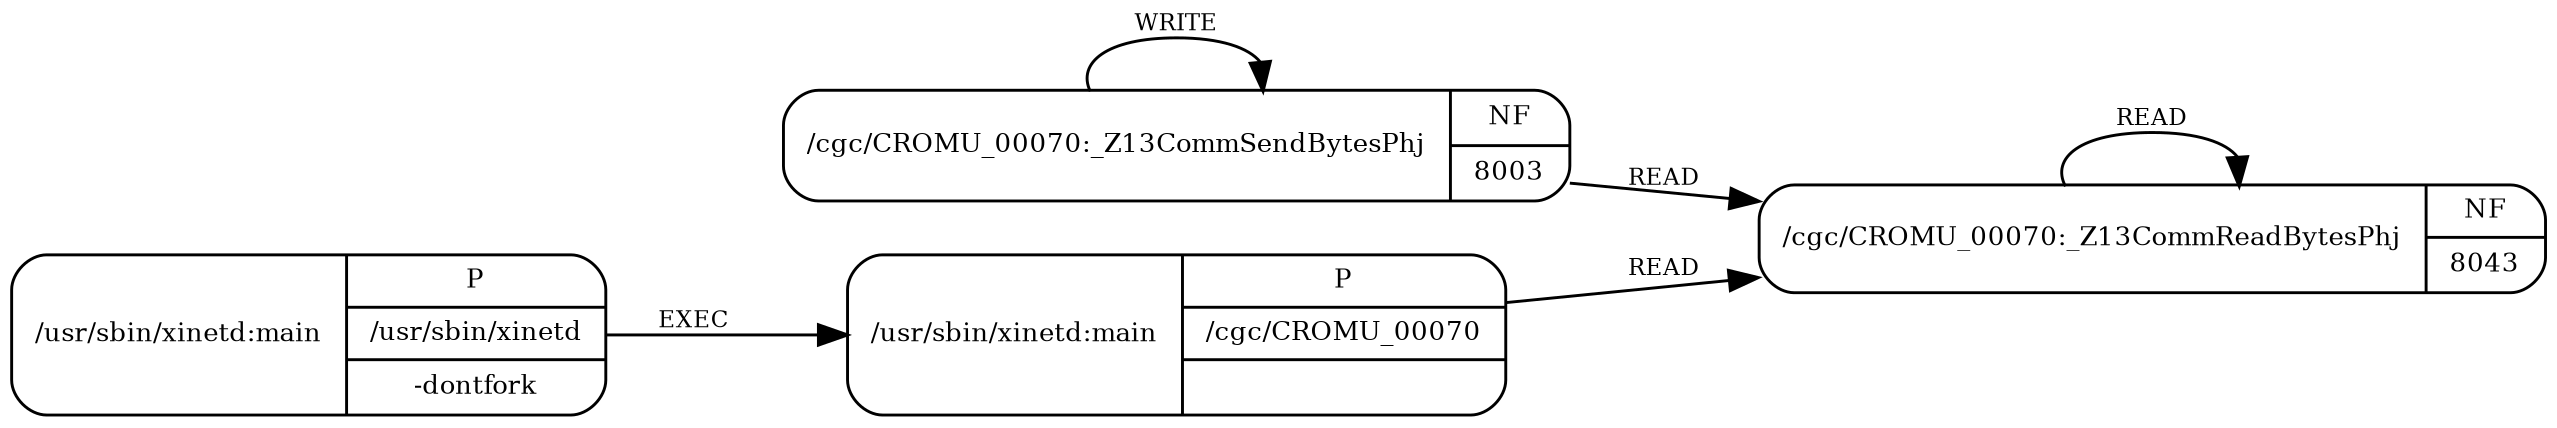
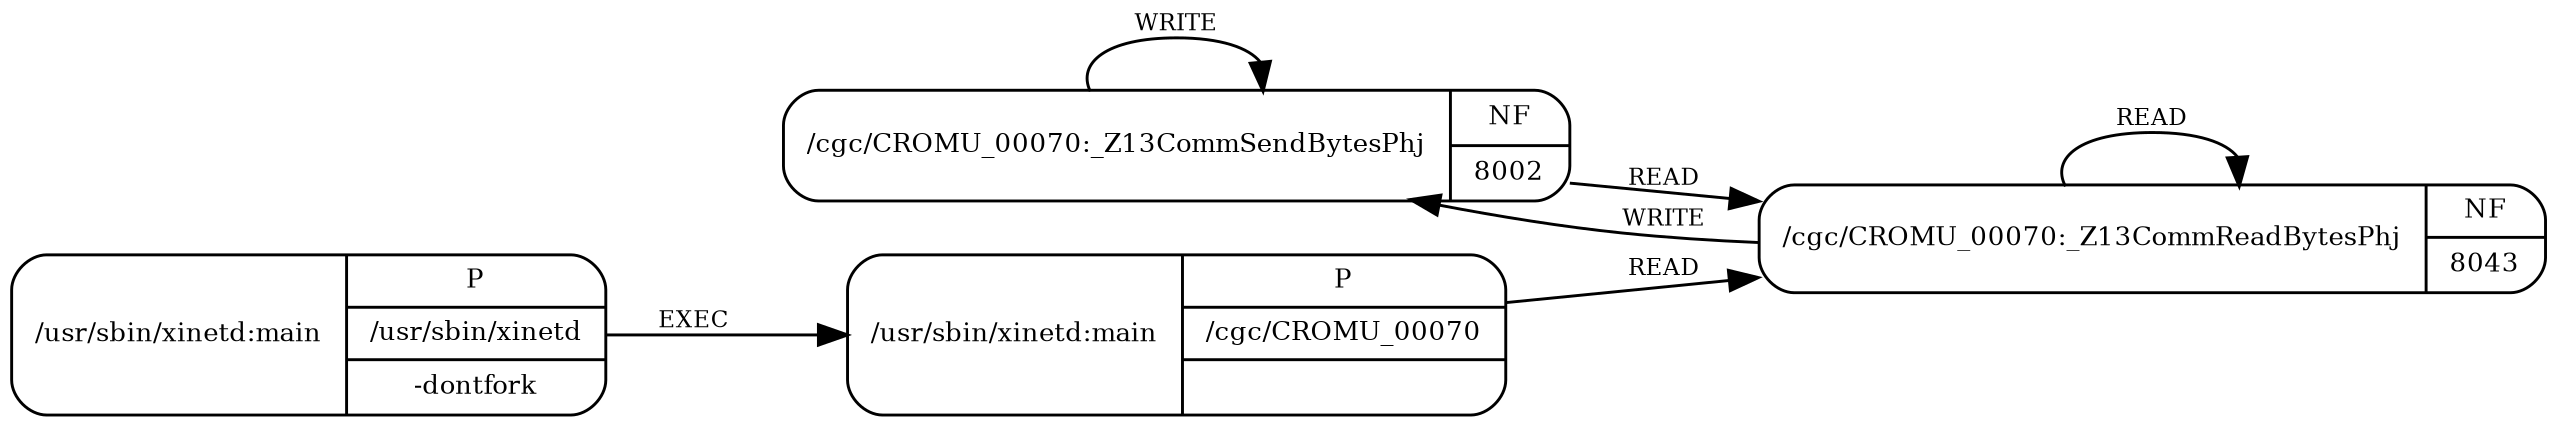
(1510, 172) -> (1510, 172)
none -> (1598, 230)
